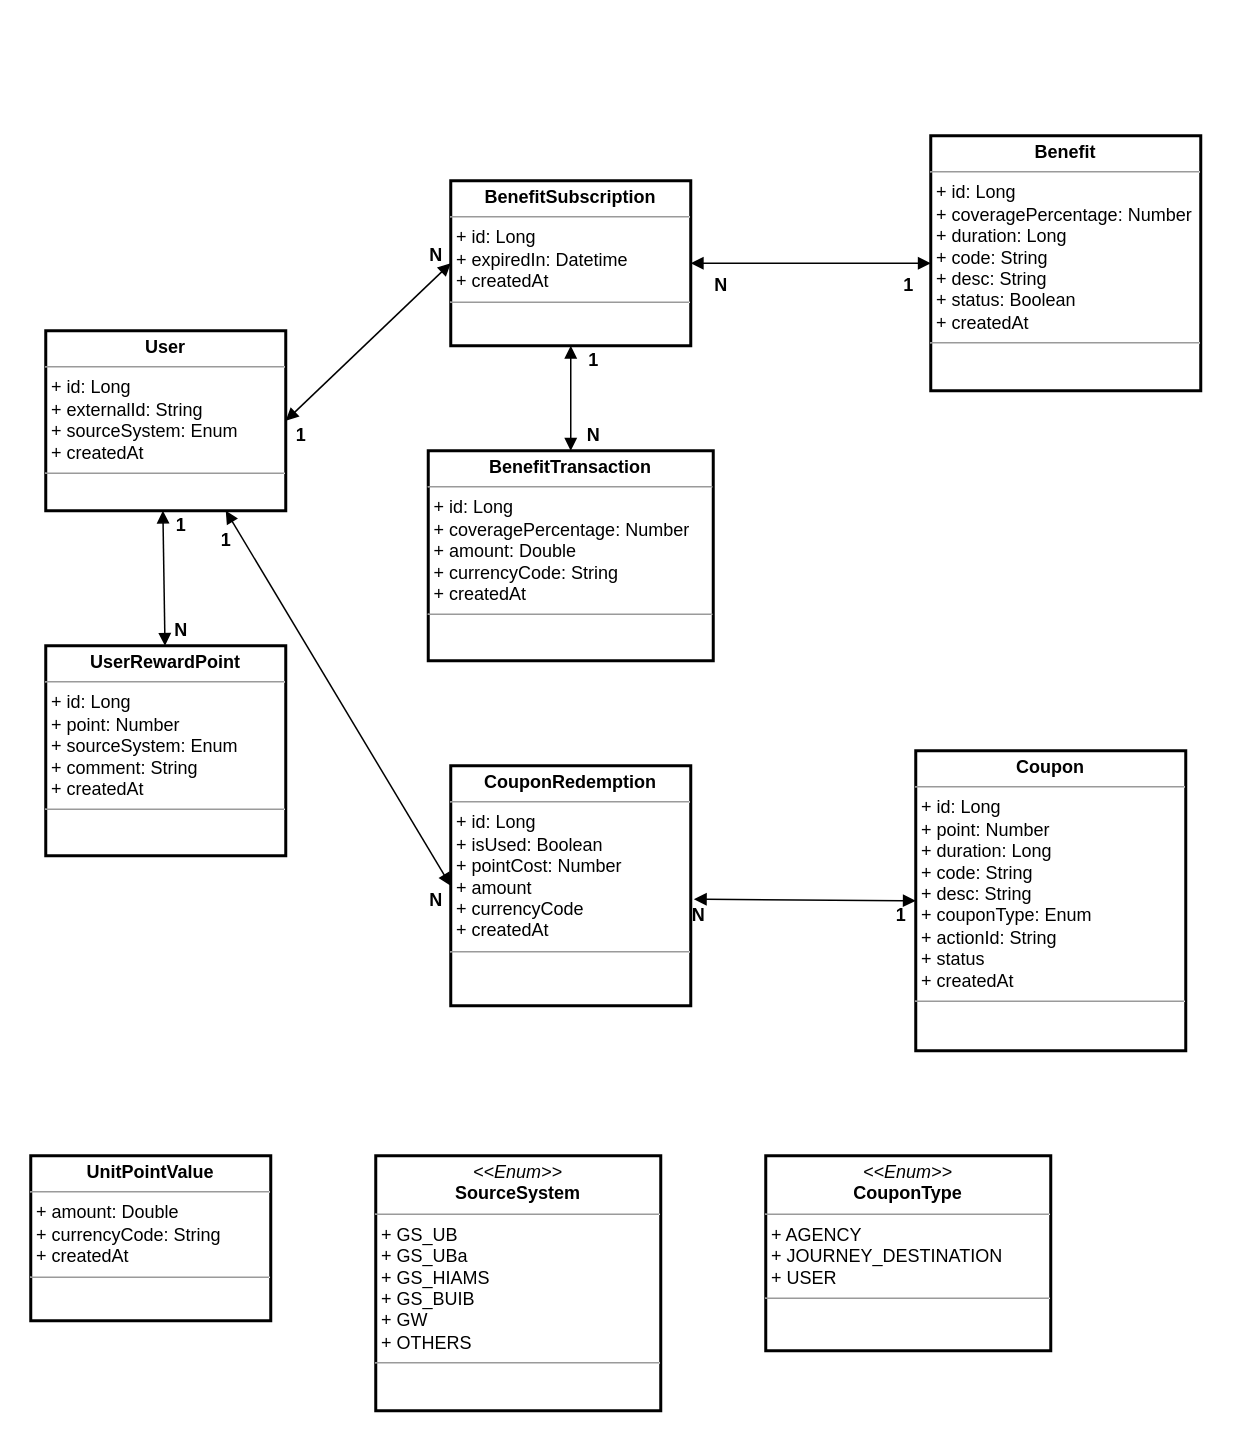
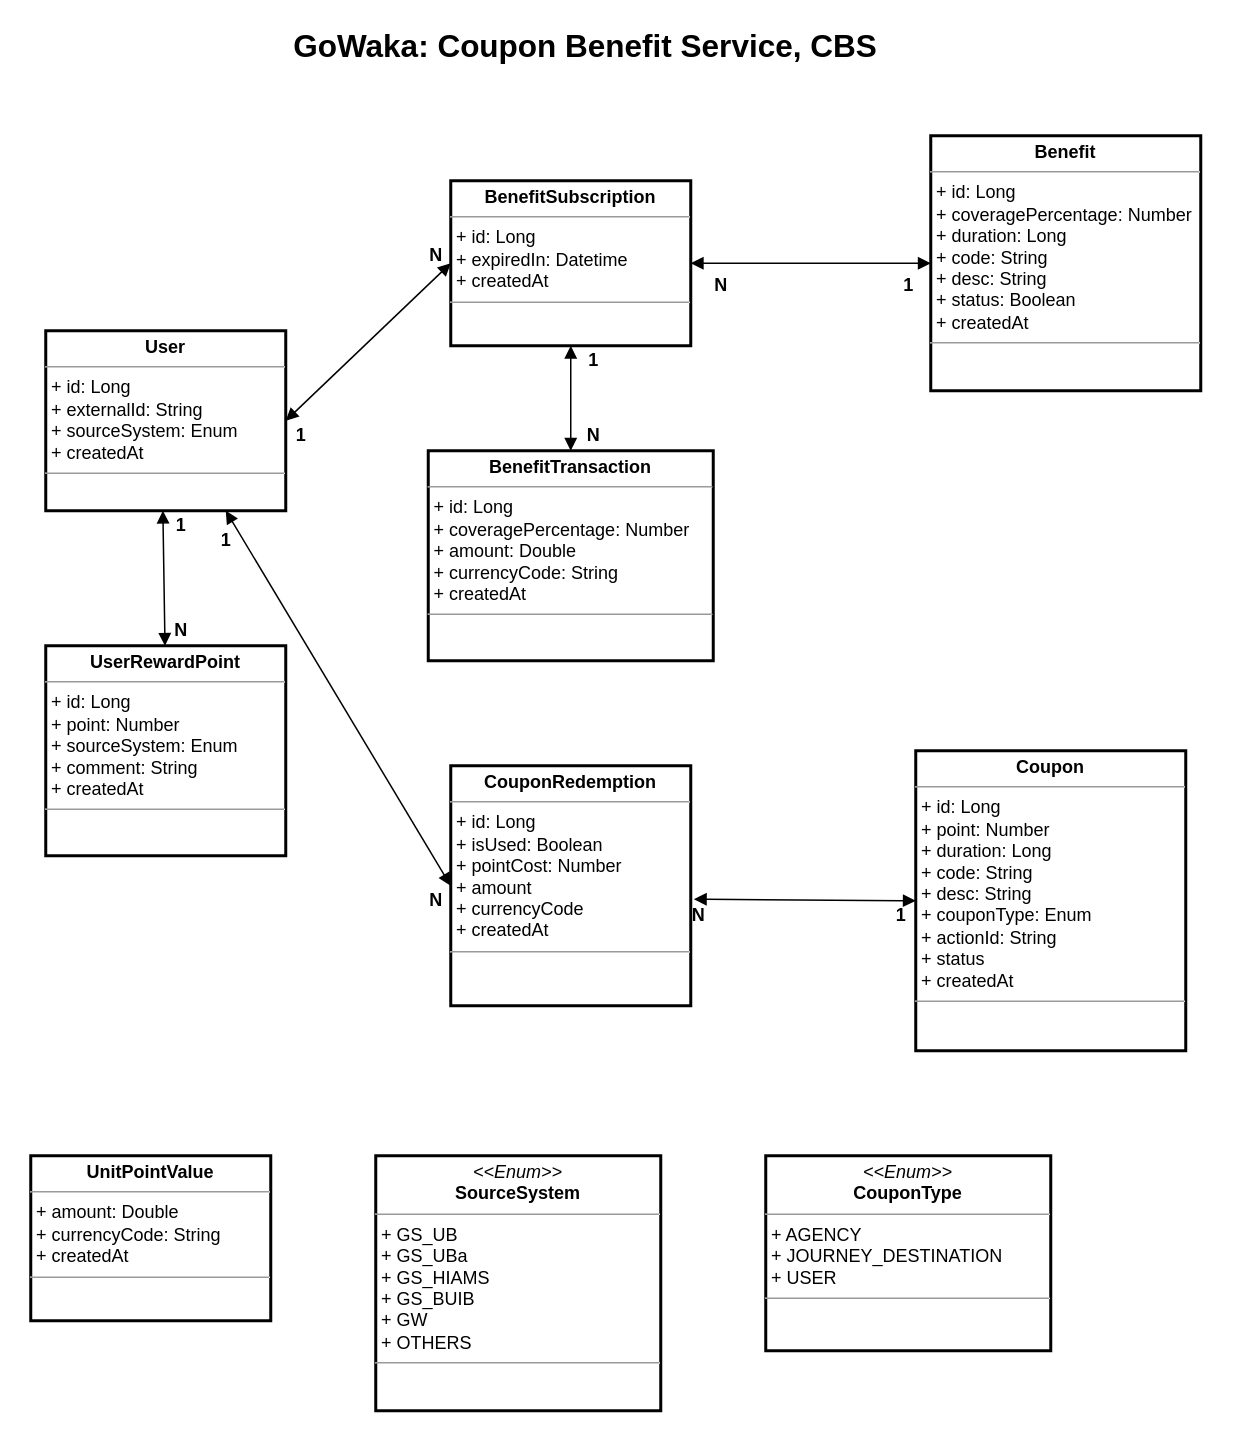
none -> (586, 46)
